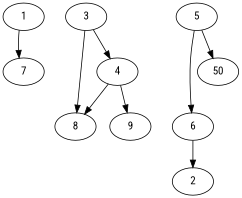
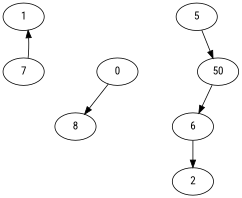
(86, 17) -> none
(19, 40) -> (29, 48)
(190, 68) -> (207, 96)
(117, 72) -> (117, 72)
(130, 127) -> none
